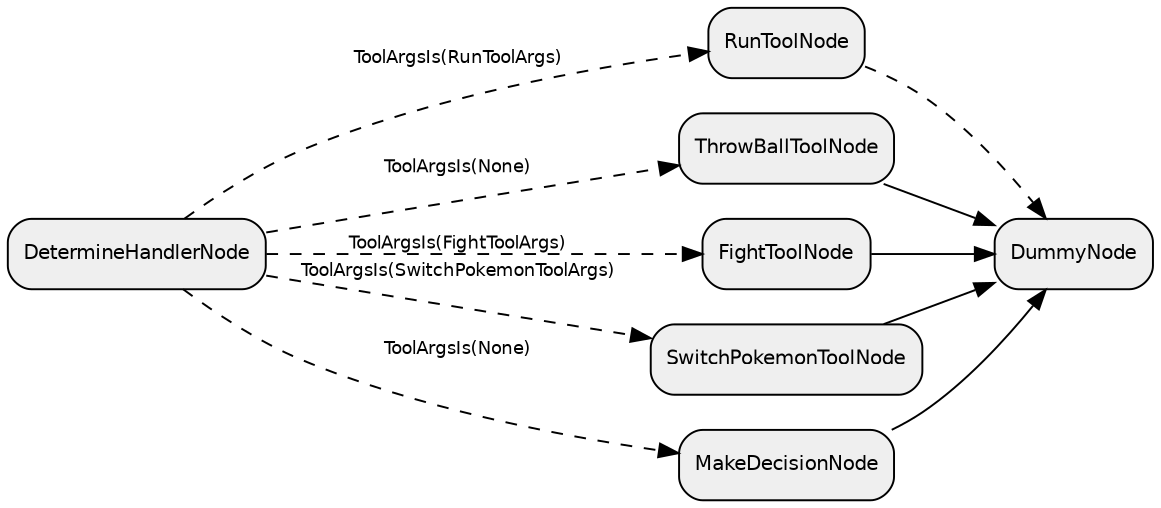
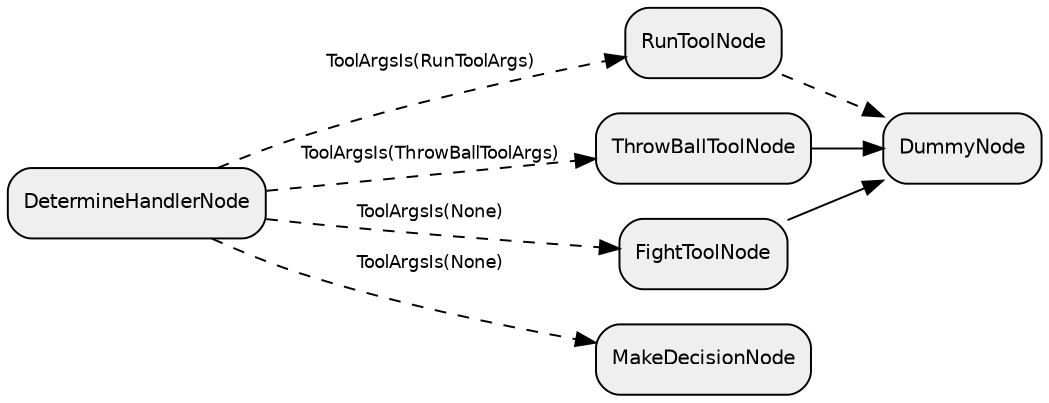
(458, 168) -> (431, 154)
(458, 244) -> (431, 213)
(787, 360) -> none
(969, 375) -> none
